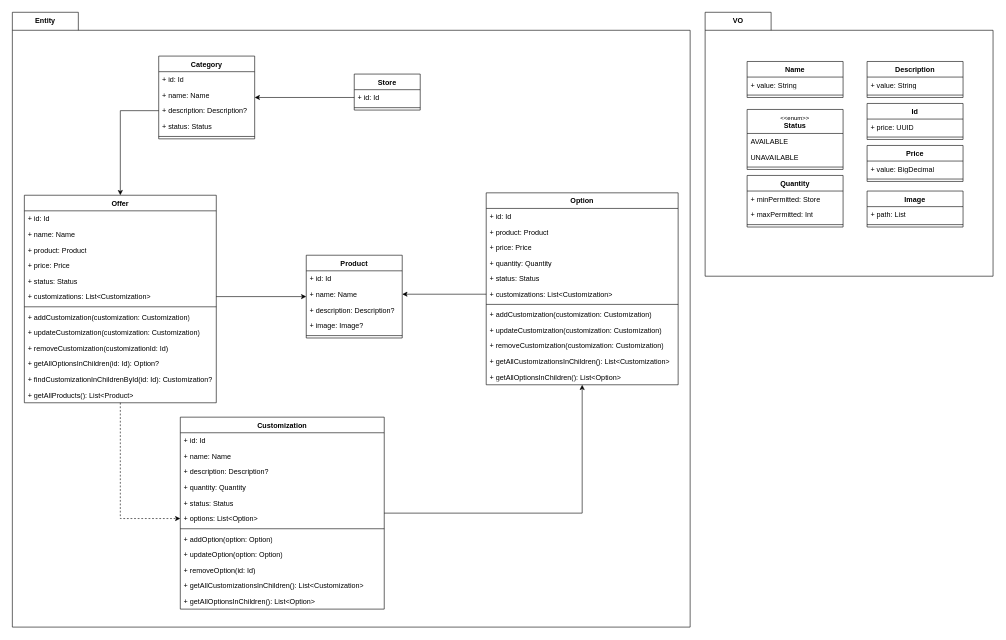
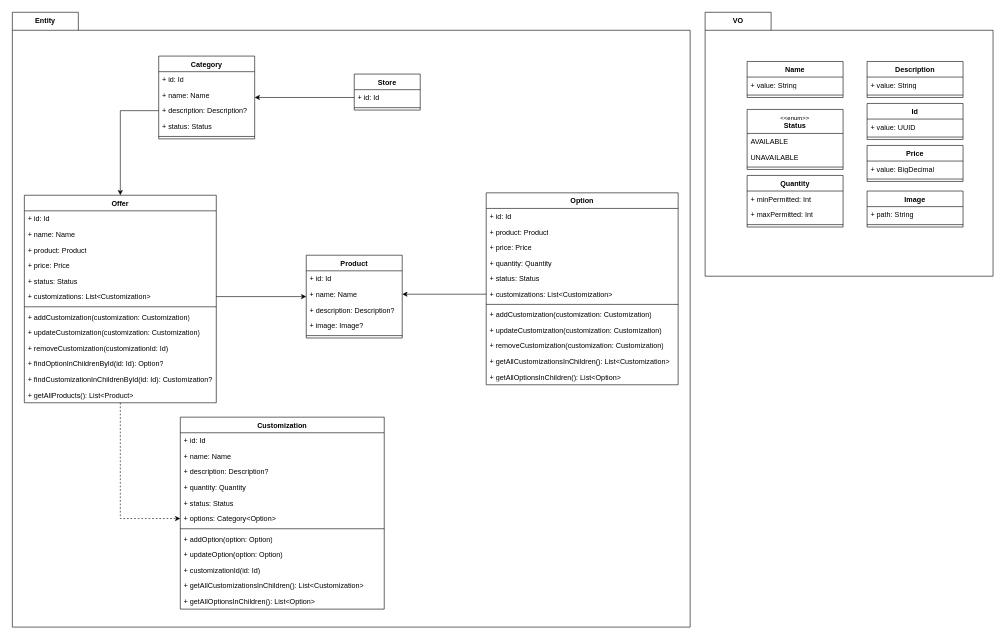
(893, 128) -> (893, 128)
(789, 200) -> (785, 200)
(891, 215) -> (895, 215)
(101, 365) -> (104, 365)
(582, 390) -> none
(225, 519) -> (234, 519)
(224, 571) -> (229, 571)
